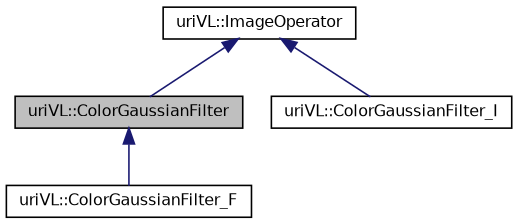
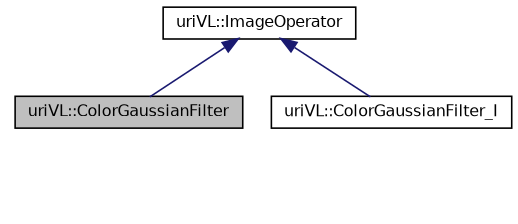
(129, 201) -> none
